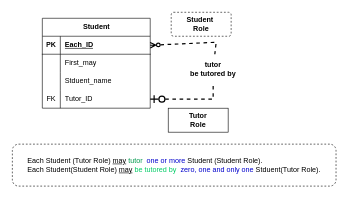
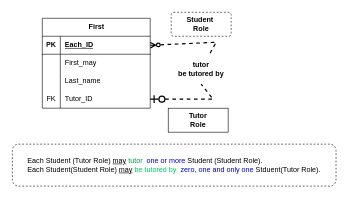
(97, 27) -> (97, 27)
(213, 69) -> (201, 69)
(89, 81) -> (83, 81)
